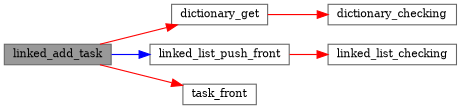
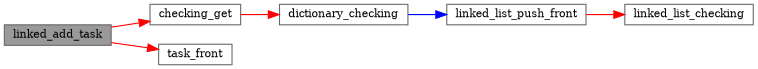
(220, 15) -> (195, 15)
(125, 54) -> (422, 15)
